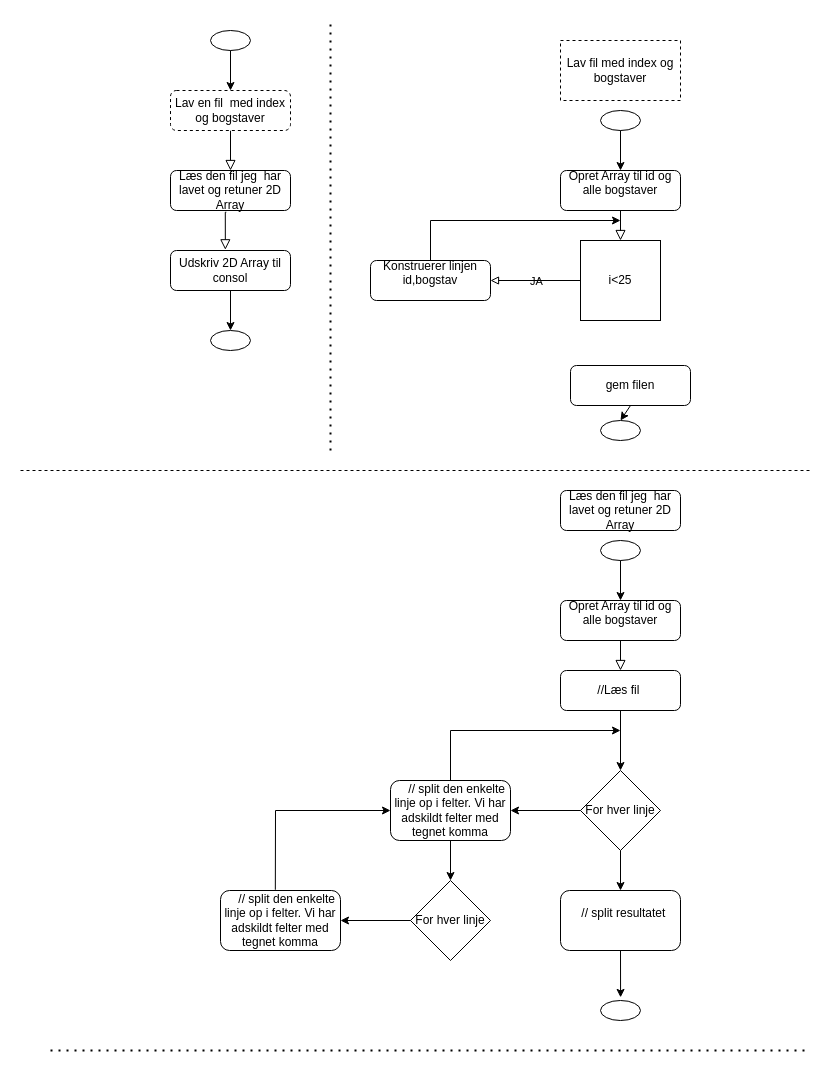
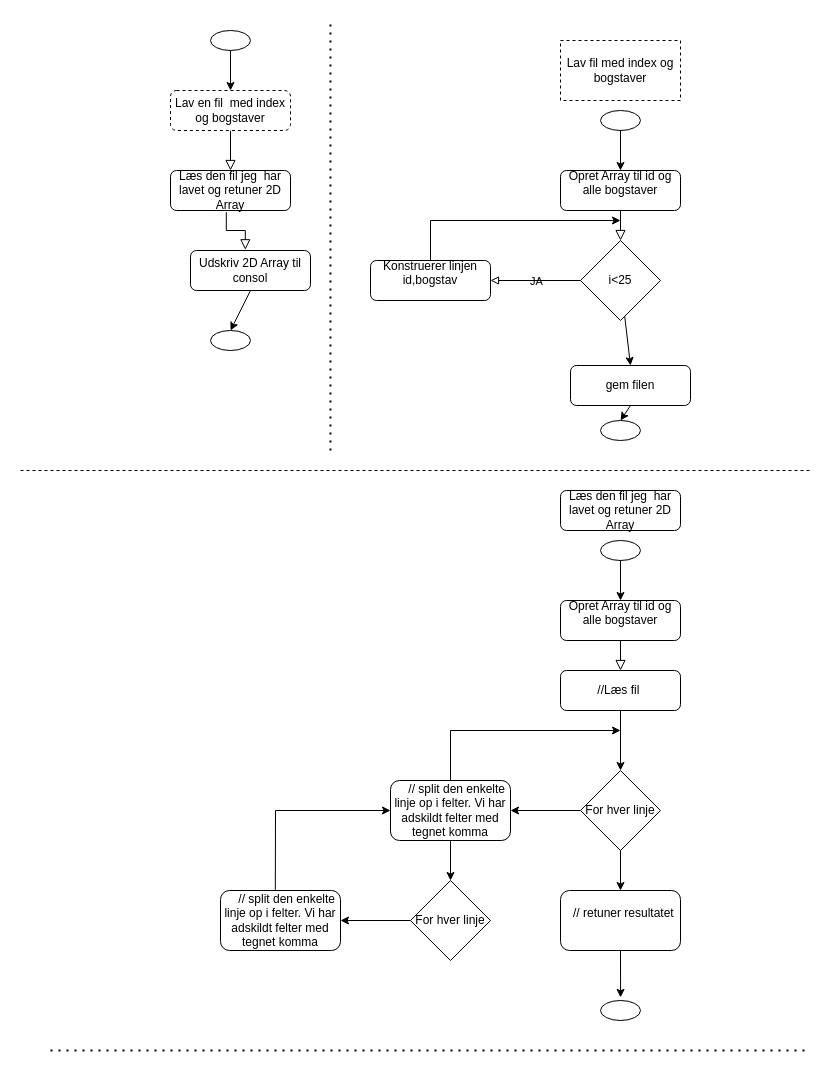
(231, 271) -> (251, 271)
(621, 281) -> (621, 281)
none -> (627, 337)
(621, 921) -> (621, 921)
